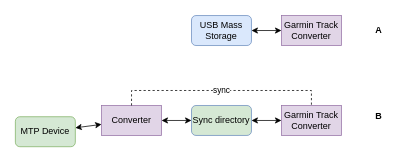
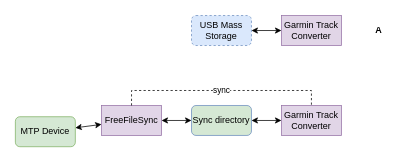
(222, 30) -> (222, 30)
(379, 117) -> none
(132, 120) -> (132, 120)
